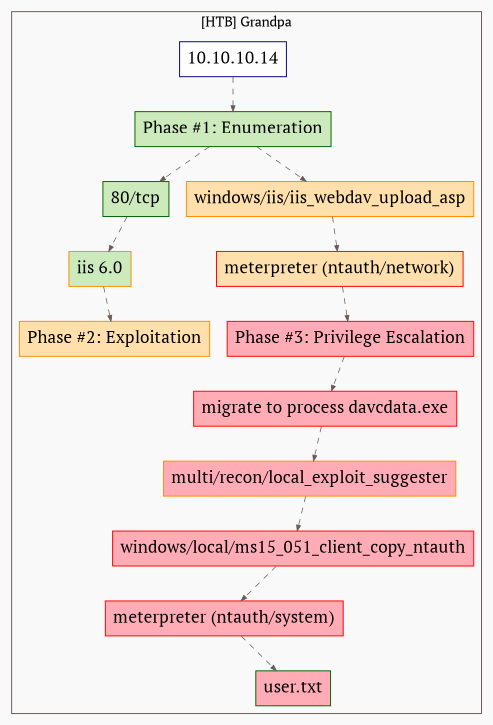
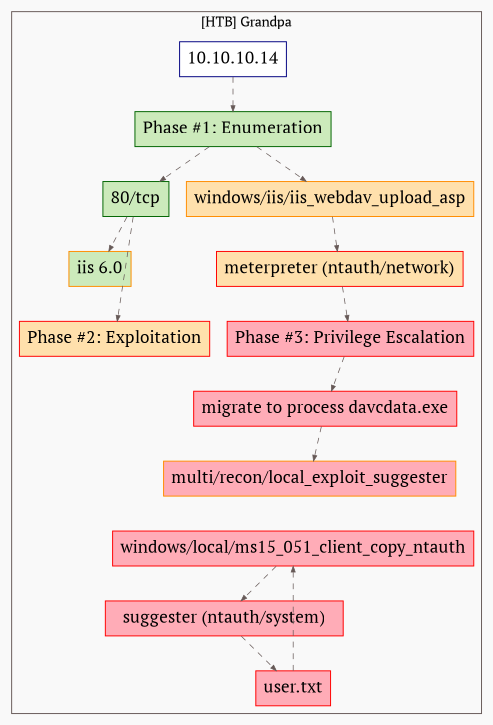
(107, 301) -> (126, 266)
(115, 339) -> (115, 339)
(302, 511) -> (293, 621)
(224, 618) -> (224, 618)
(293, 688) -> (293, 688)
